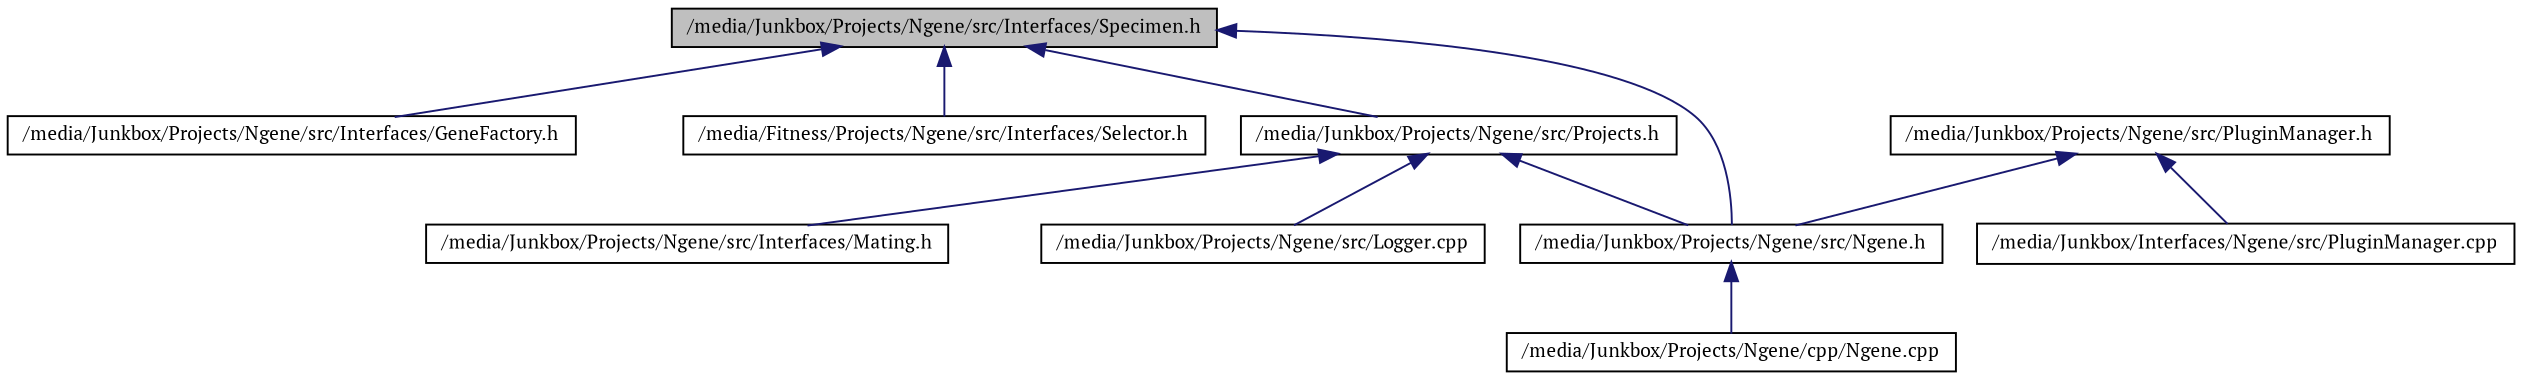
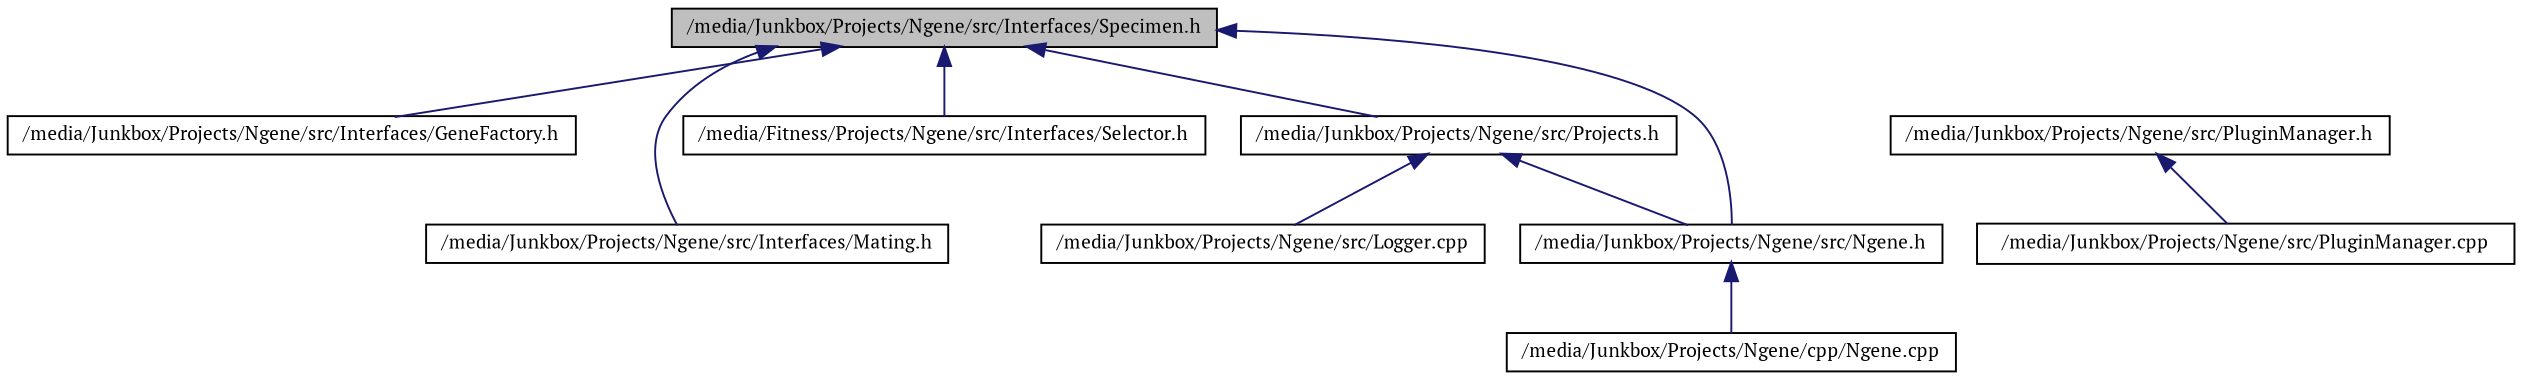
(1063, 191) -> (666, 117)
(1926, 192) -> none
(2246, 244) -> (2246, 244)
